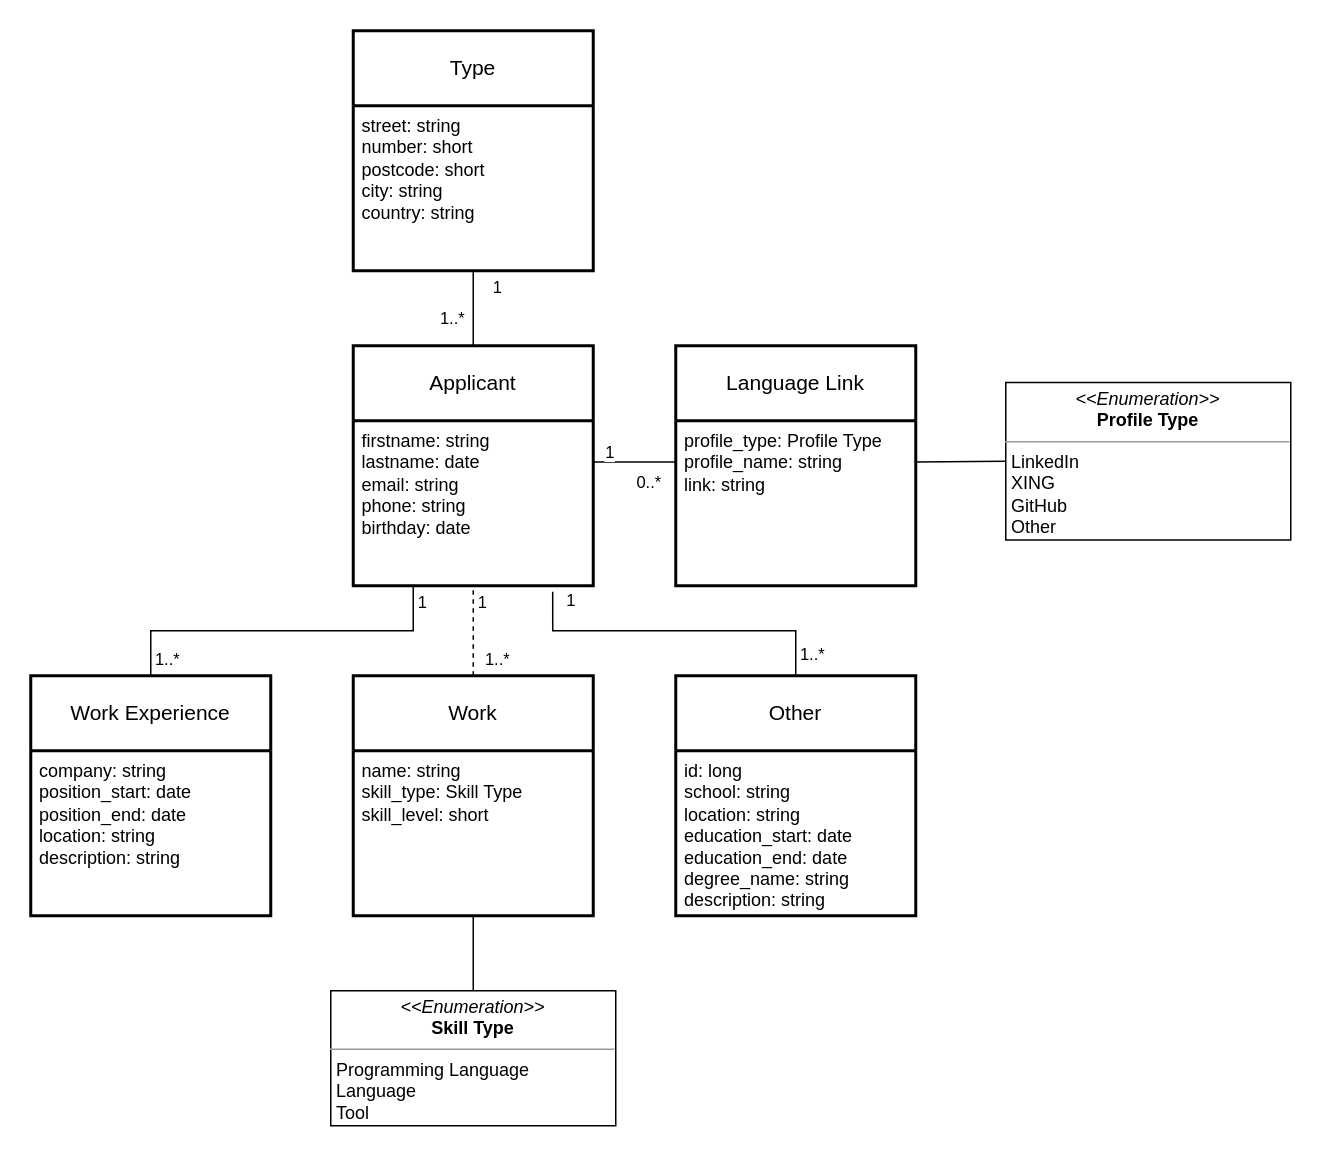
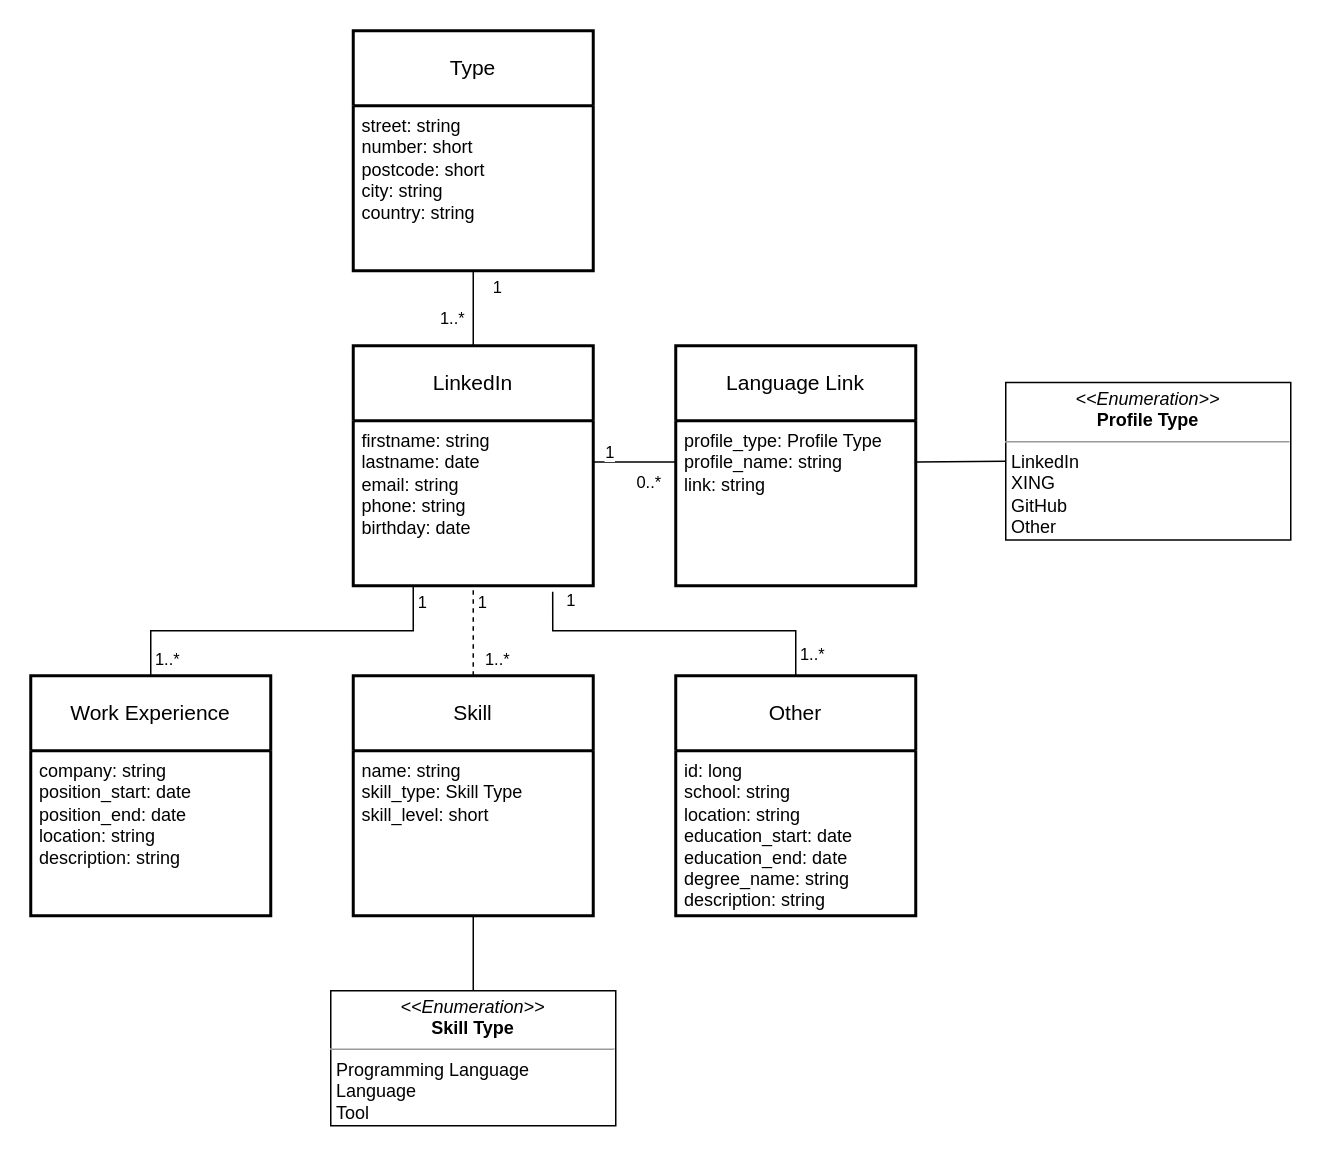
(473, 383) -> (473, 383)
(473, 713) -> (473, 713)
